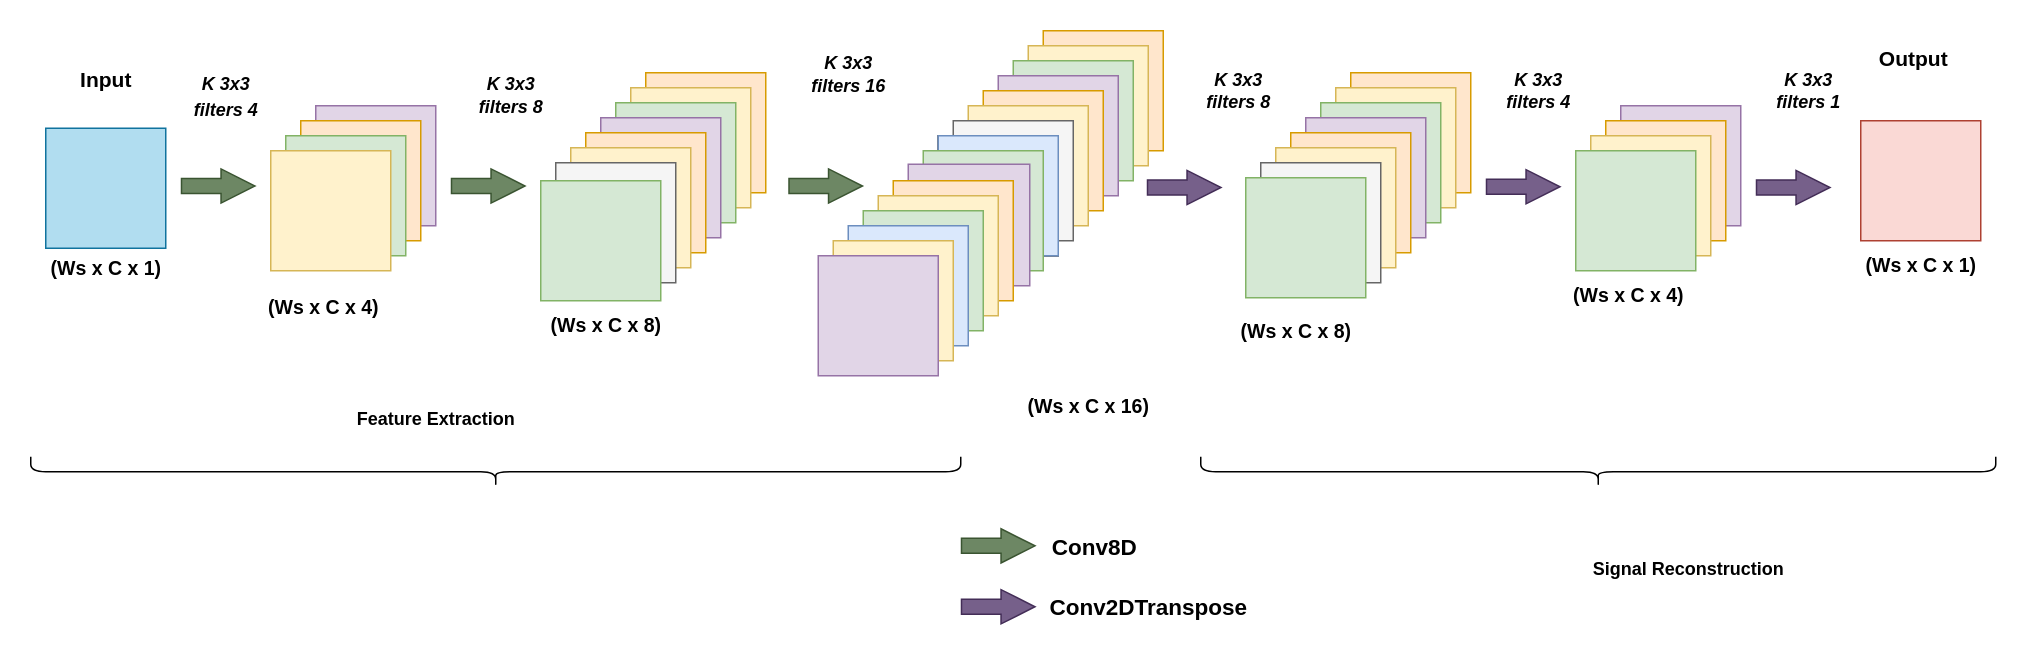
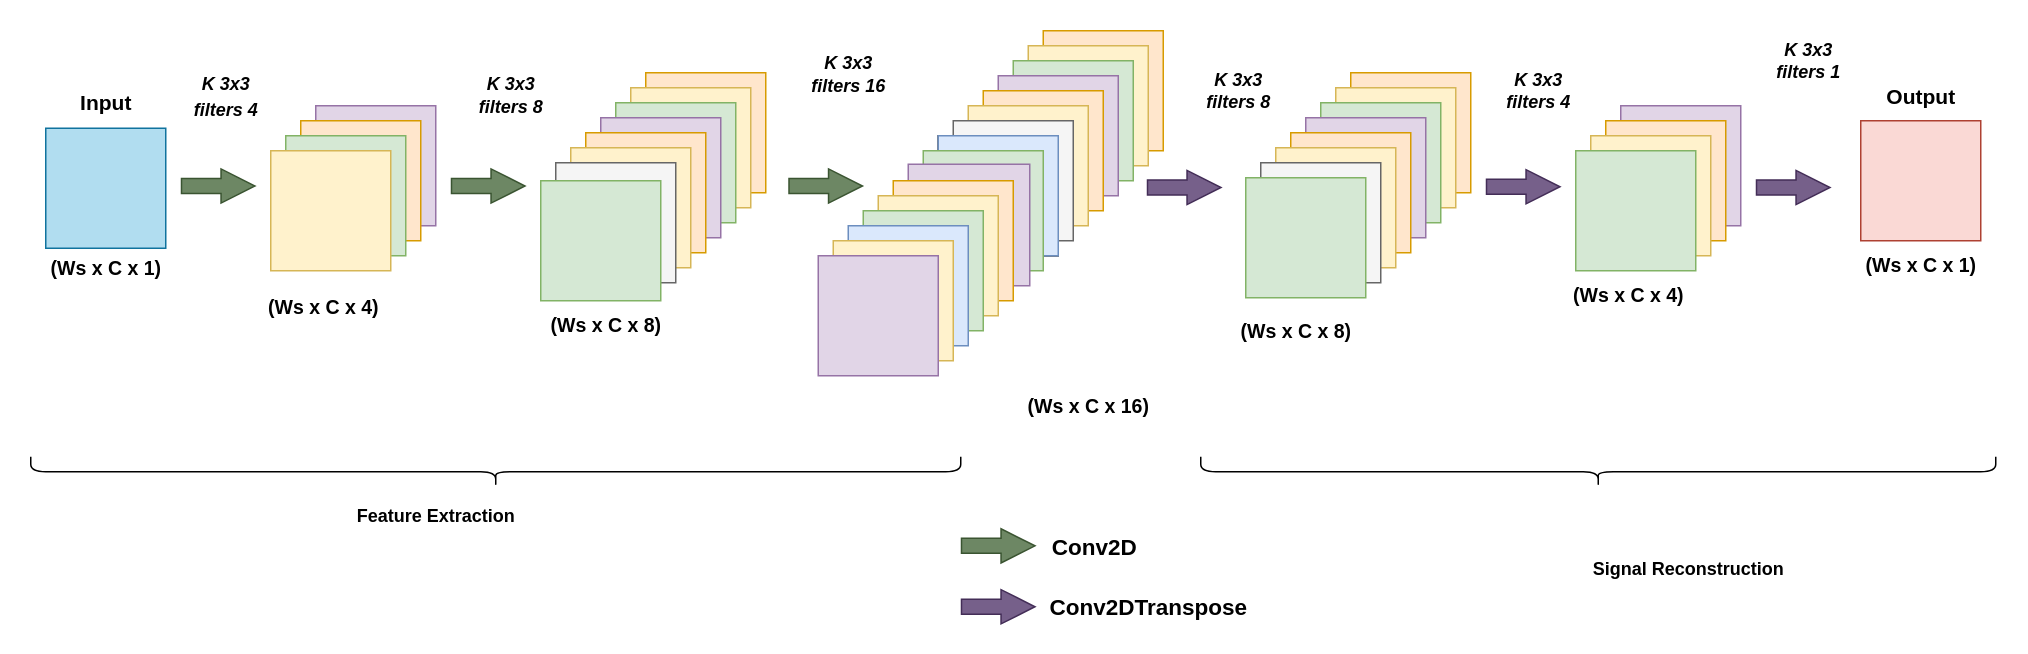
(1913, 59) -> (1921, 97)
(106, 80) -> (106, 103)
(1808, 91) -> (1808, 61)
(436, 419) -> (436, 517)
(1095, 547) -> (1095, 547)
